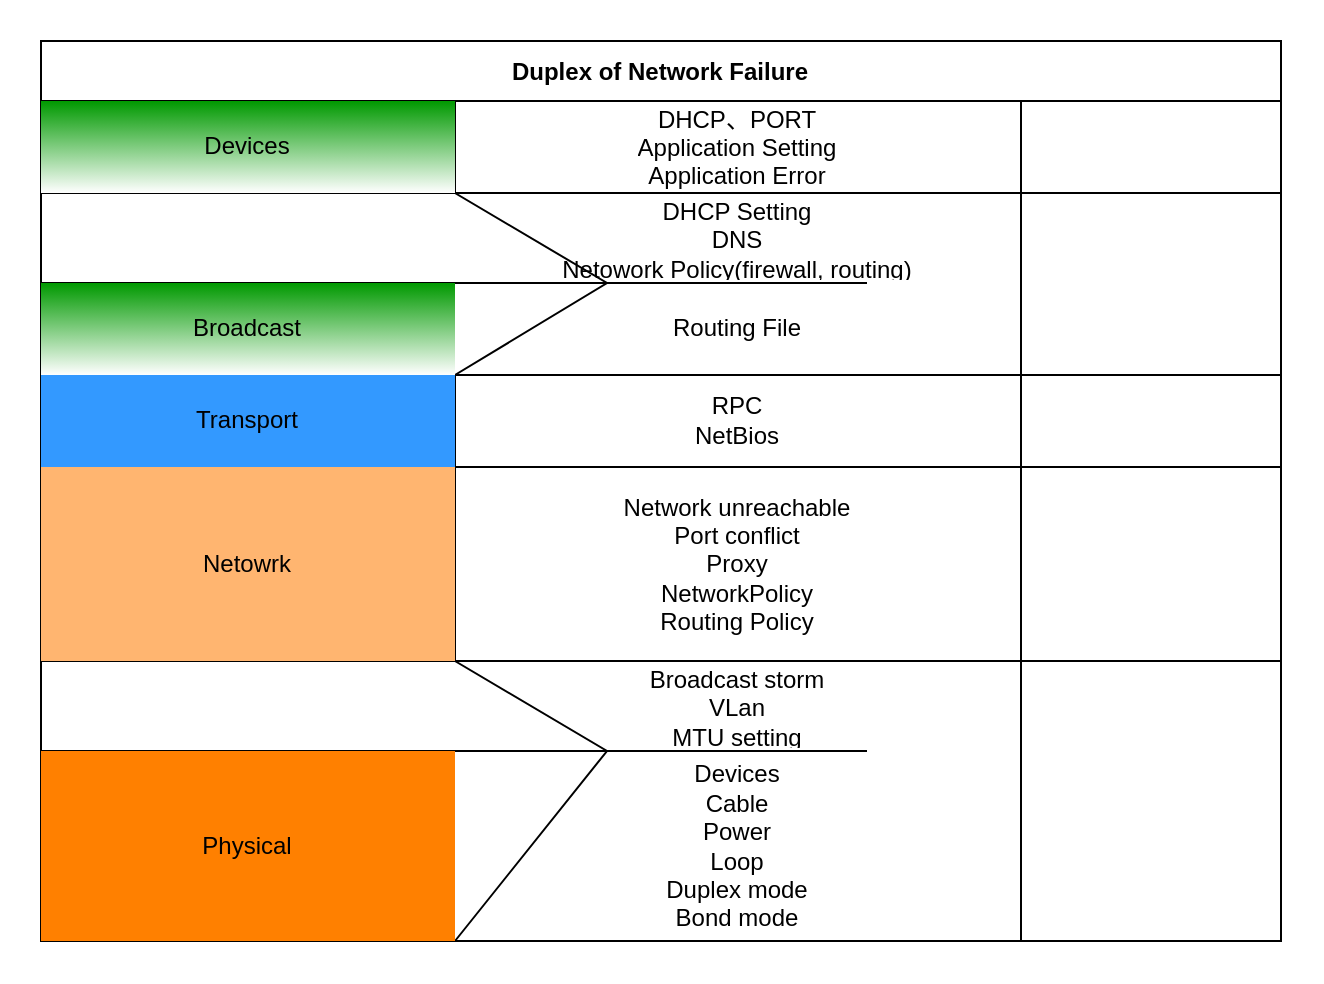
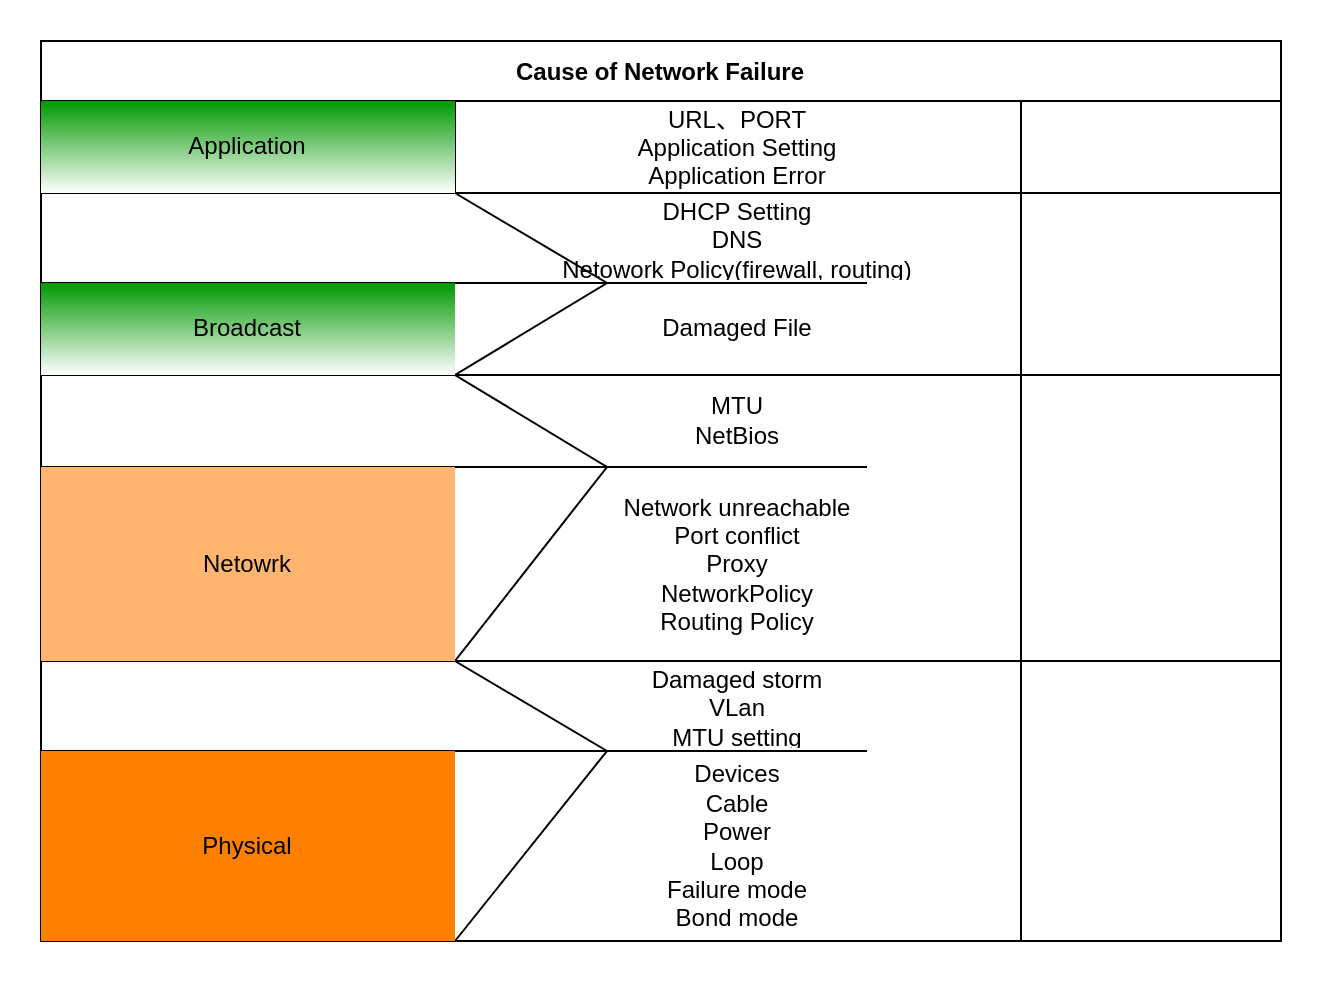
(660, 72) -> (660, 72)
(248, 147) -> (248, 147)
(738, 147) -> (738, 147)
(738, 329) -> (738, 329)
(248, 421) -> none
(738, 421) -> (738, 421)
(738, 707) -> (738, 707)
(738, 847) -> (738, 847)
